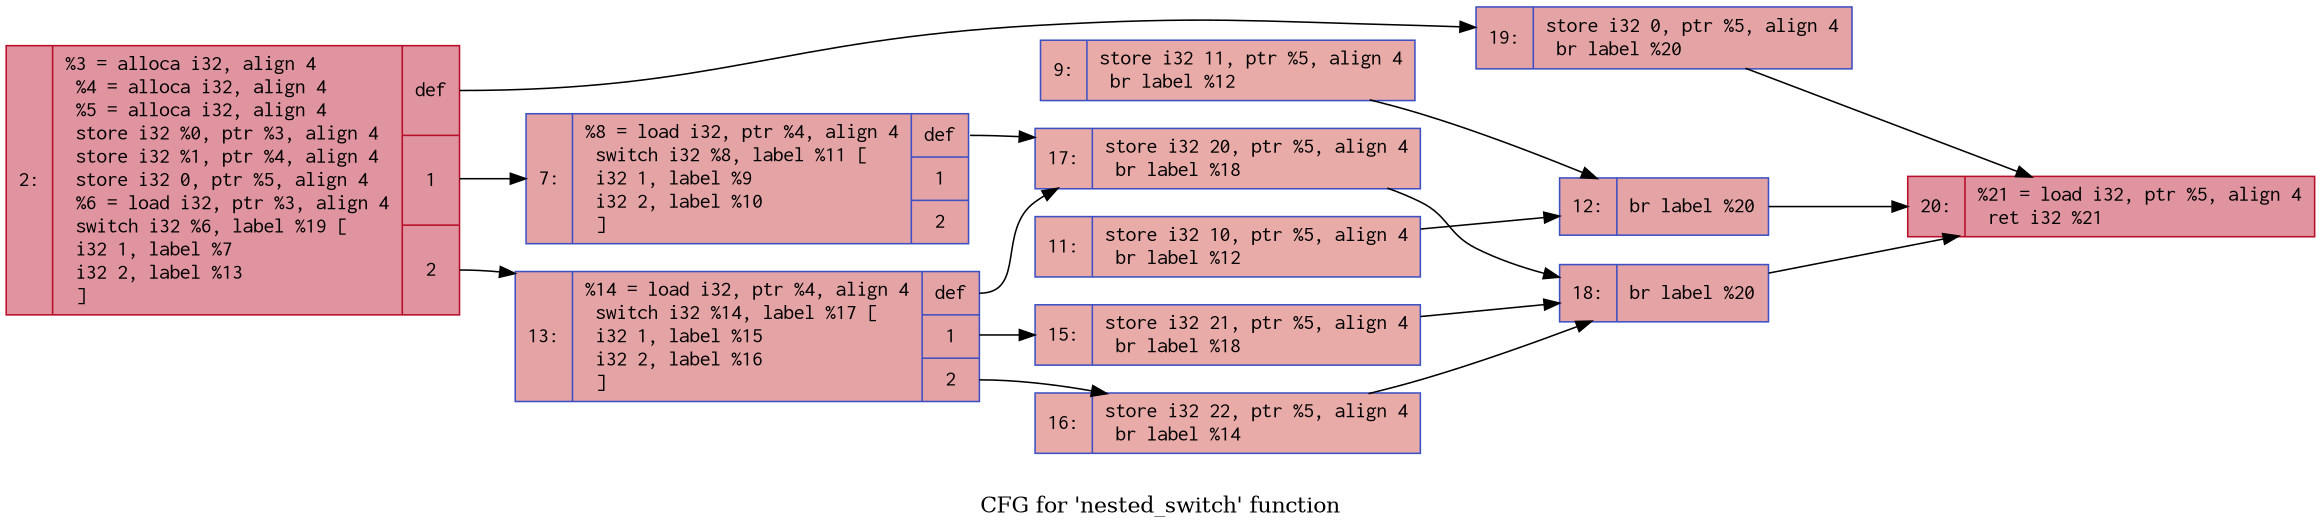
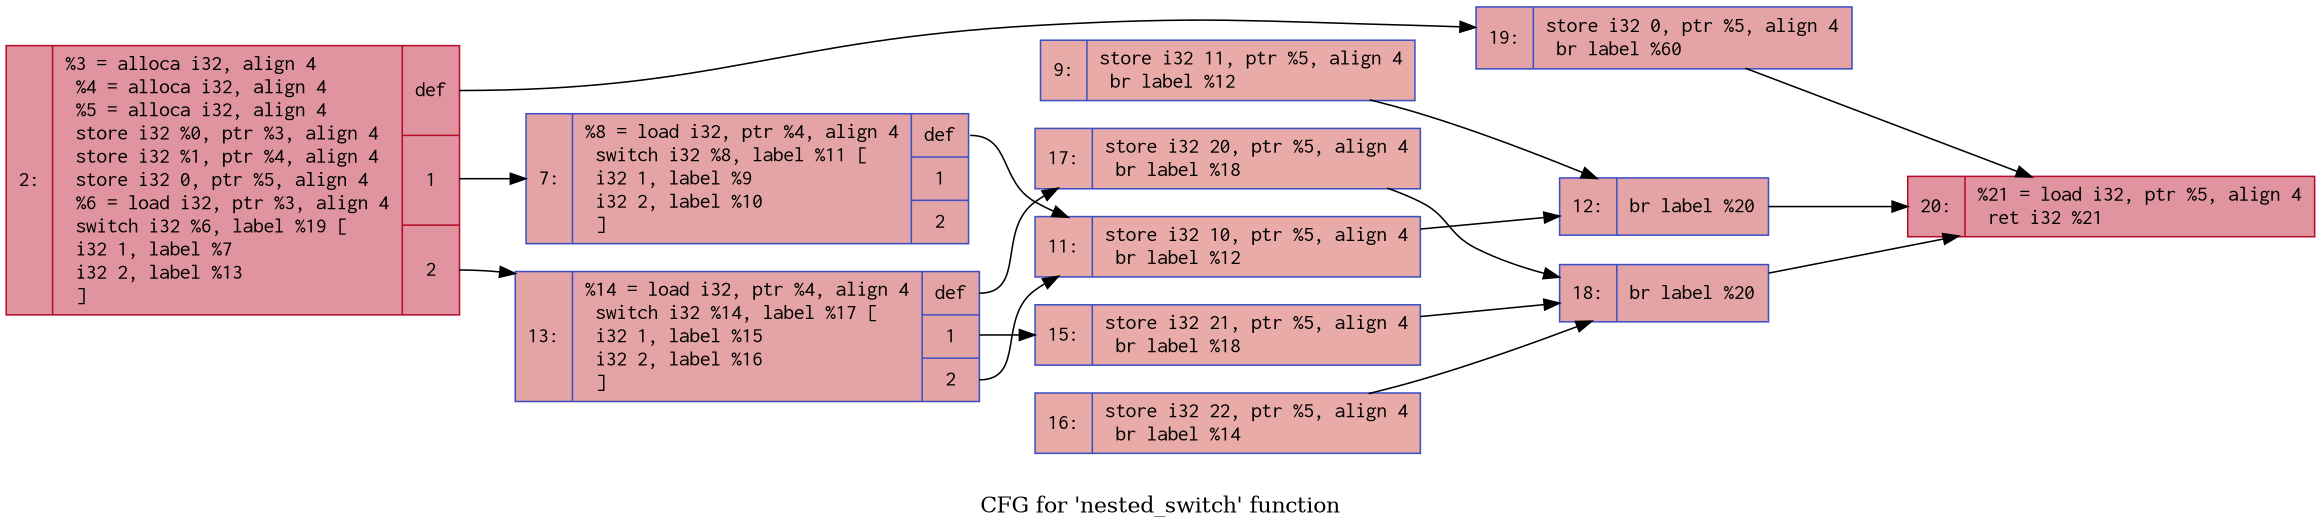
(1614, 49) -> (1614, 49)
(995, 136) -> (1010, 173)
(1036, 383) -> (1014, 326)
